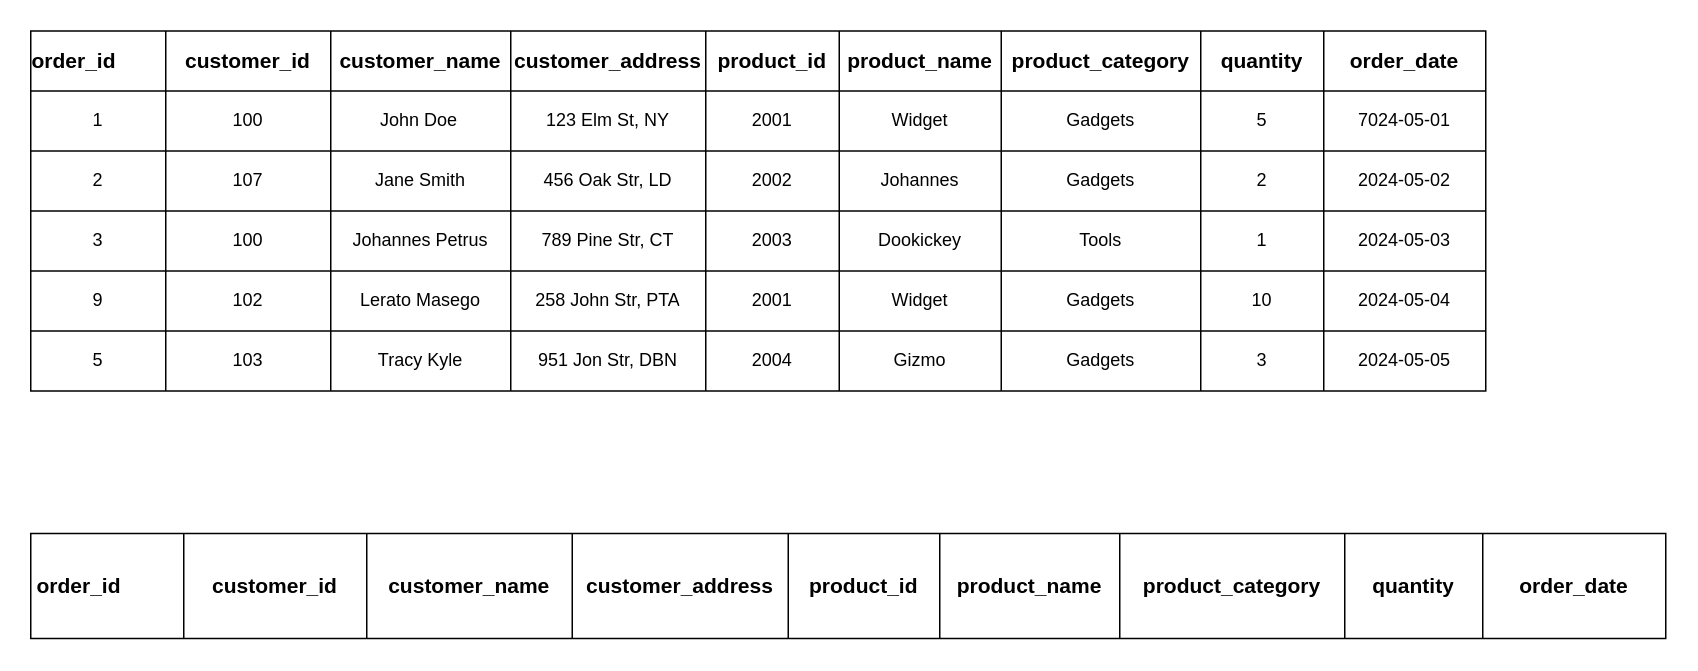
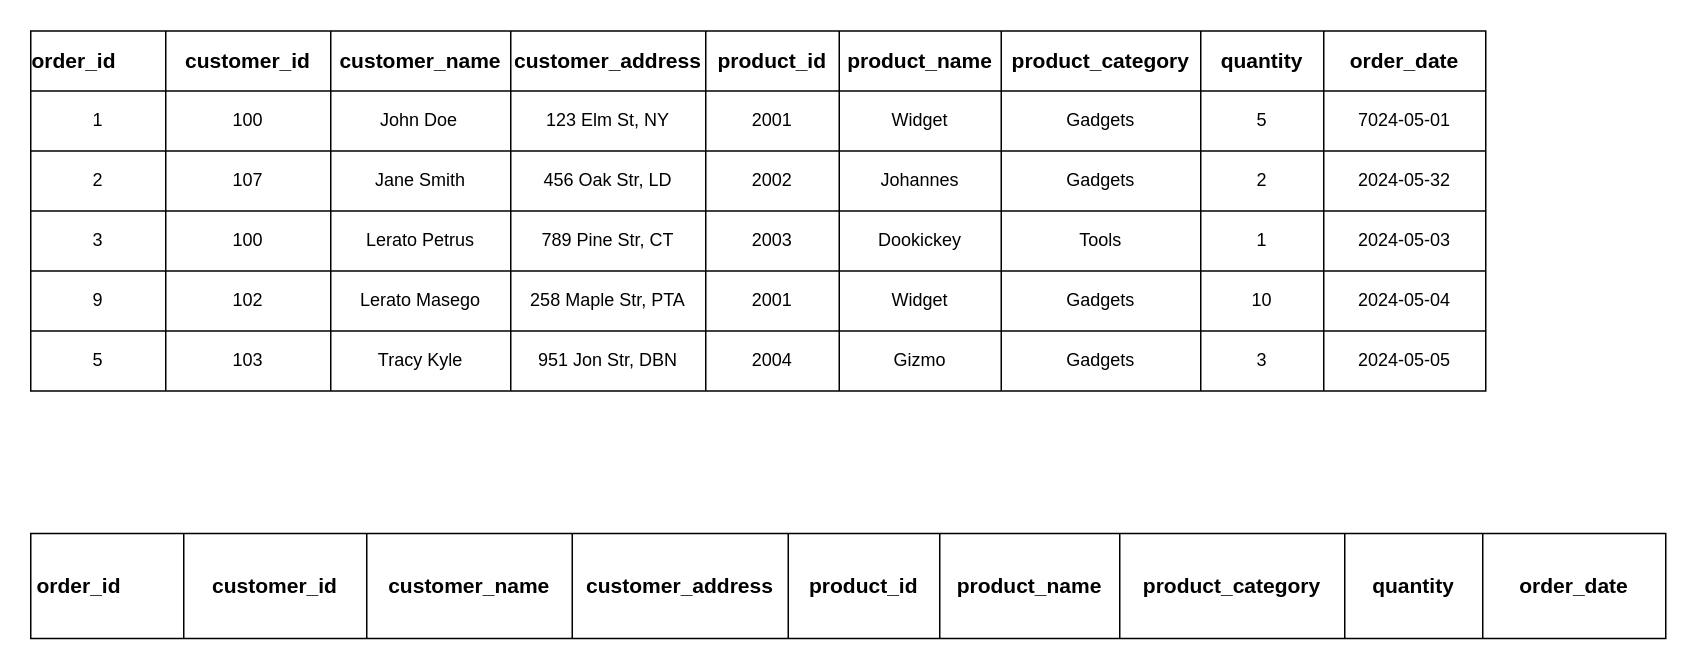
(1405, 181) -> (1405, 181)
(421, 241) -> (421, 241)
(608, 301) -> (608, 301)
